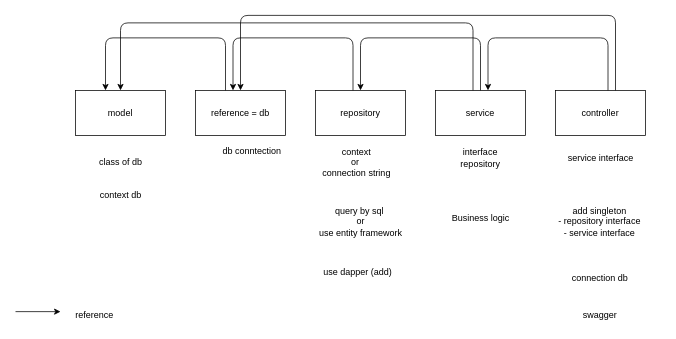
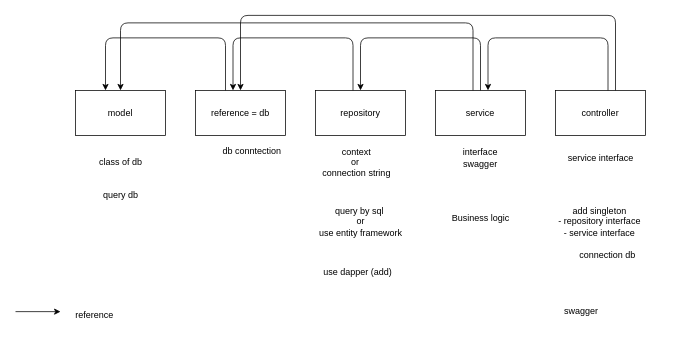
(480, 158) -> (480, 158)
(121, 195) -> (121, 195)
(600, 278) -> (607, 255)
(600, 315) -> (581, 312)
